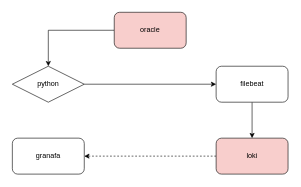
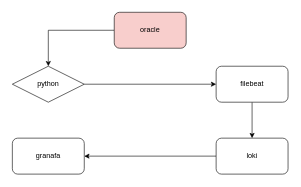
(152, 156) -> (152, 156)
(252, 156) -> (252, 156)
